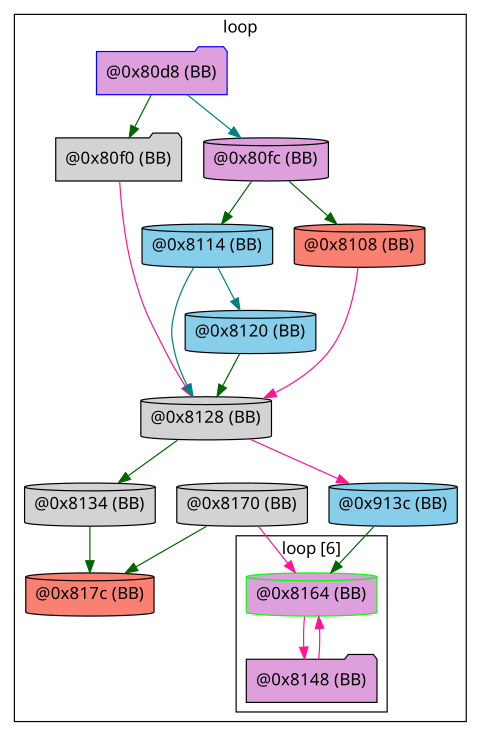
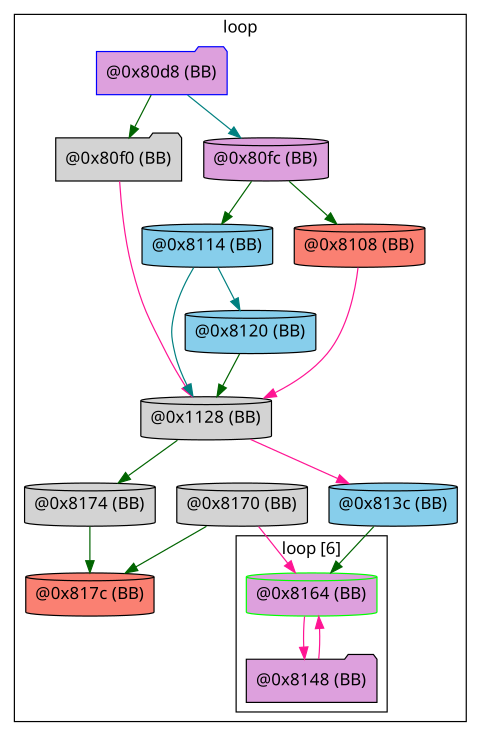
(206, 418) -> (206, 418)
(90, 505) -> (90, 505)
(393, 505) -> (393, 505)
